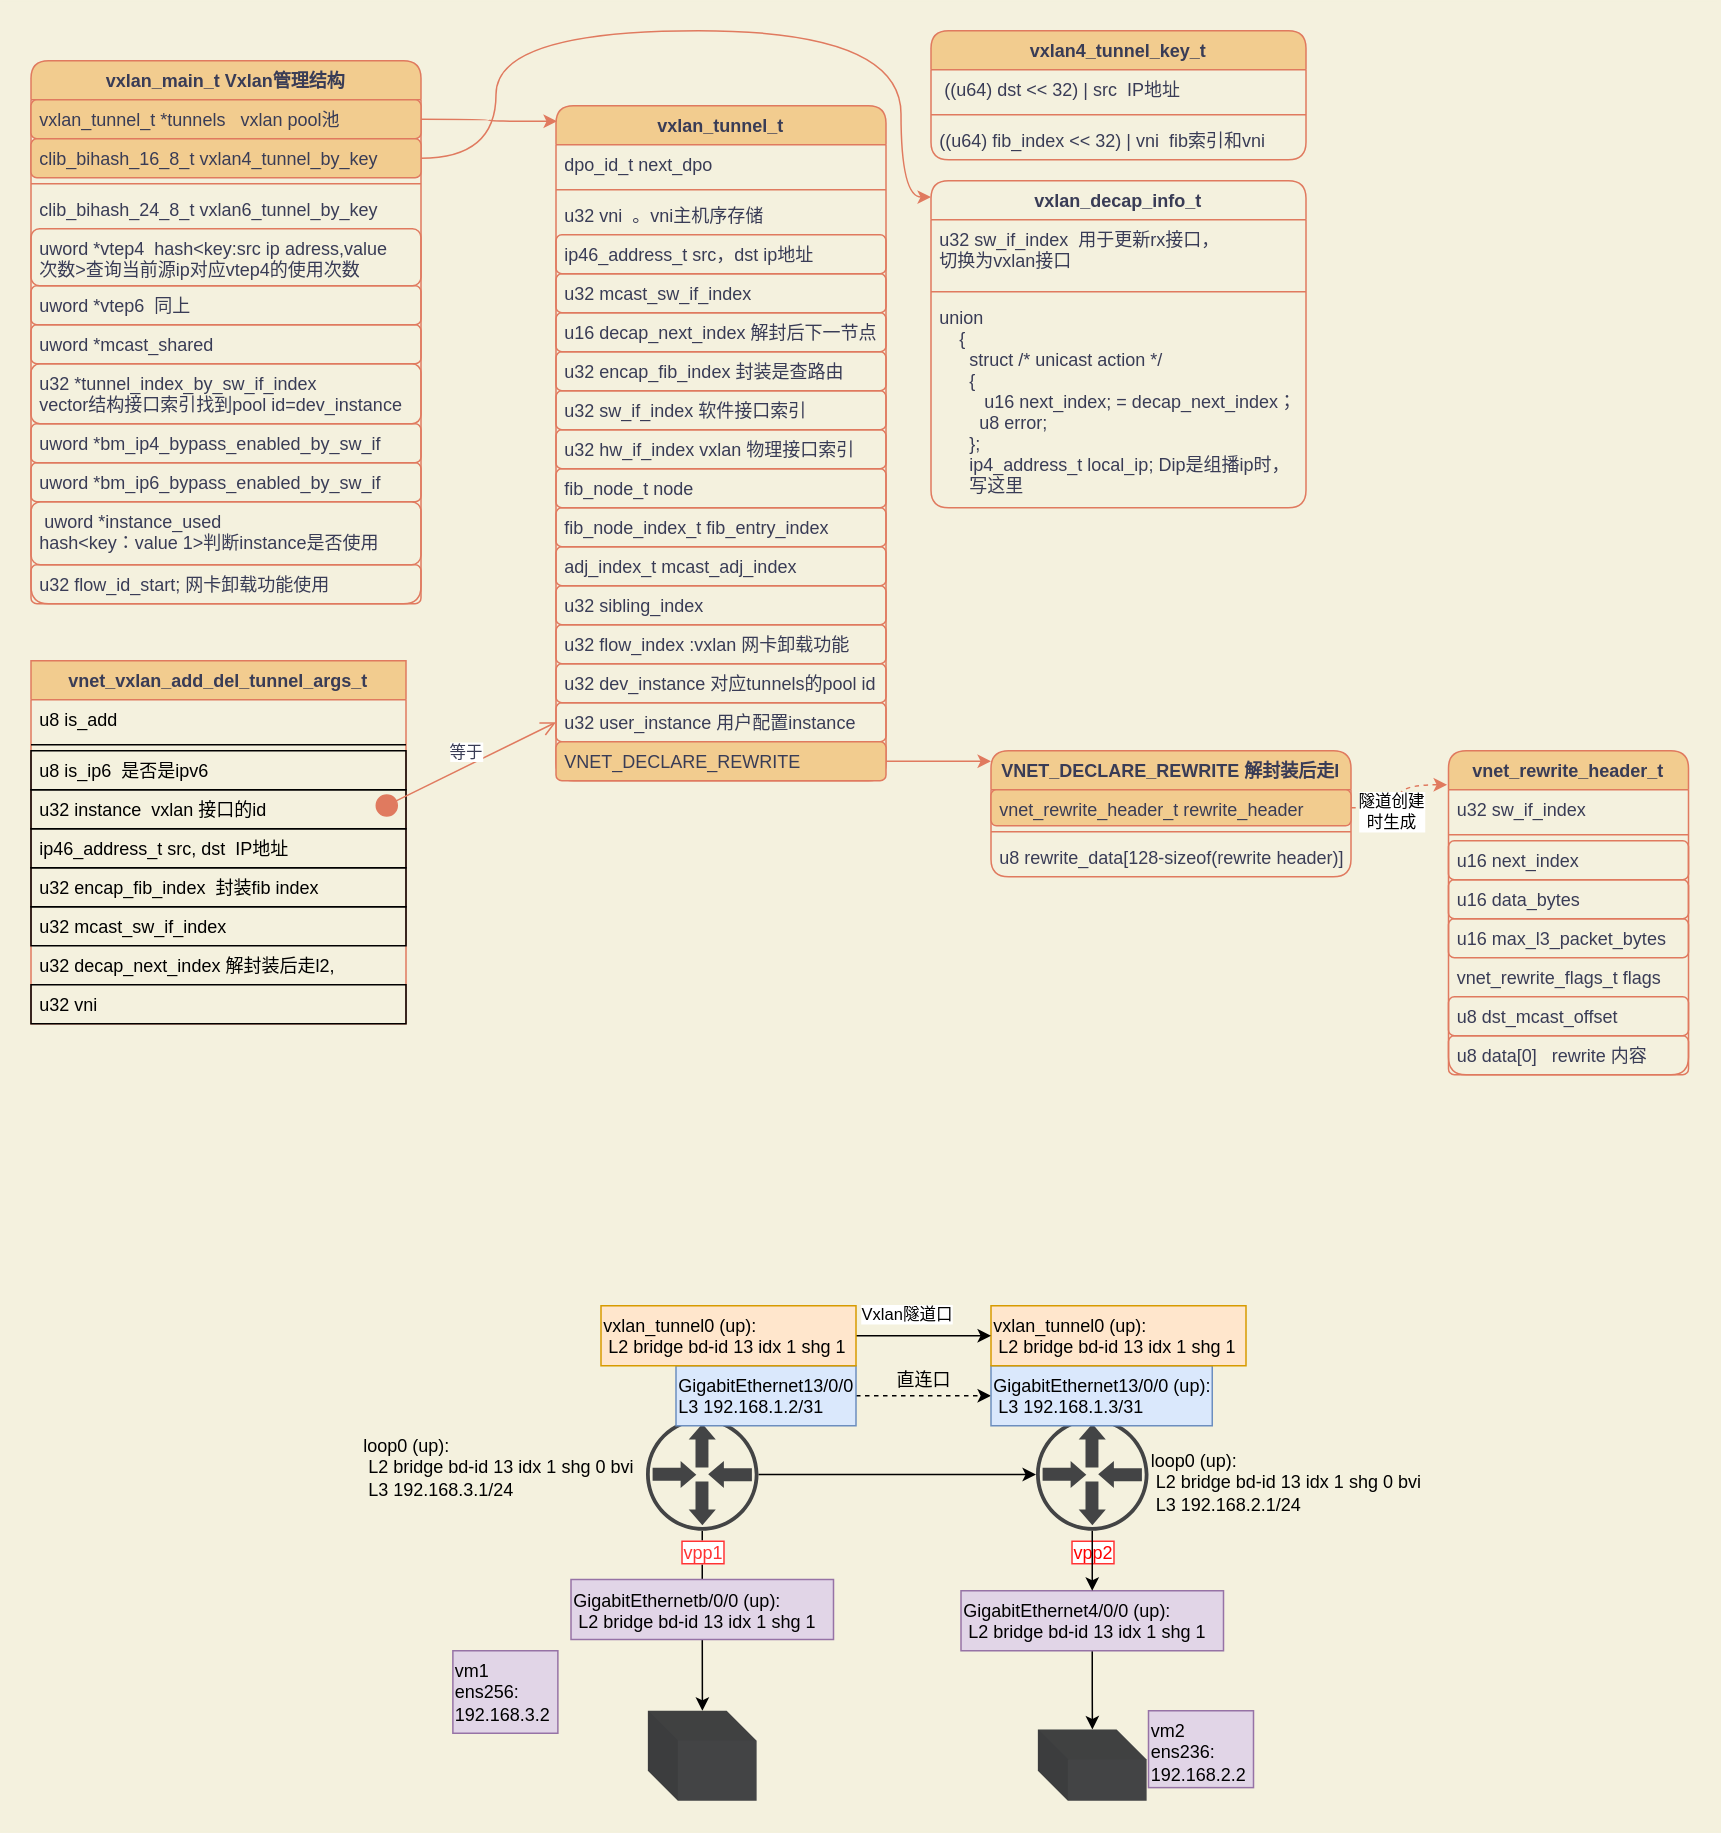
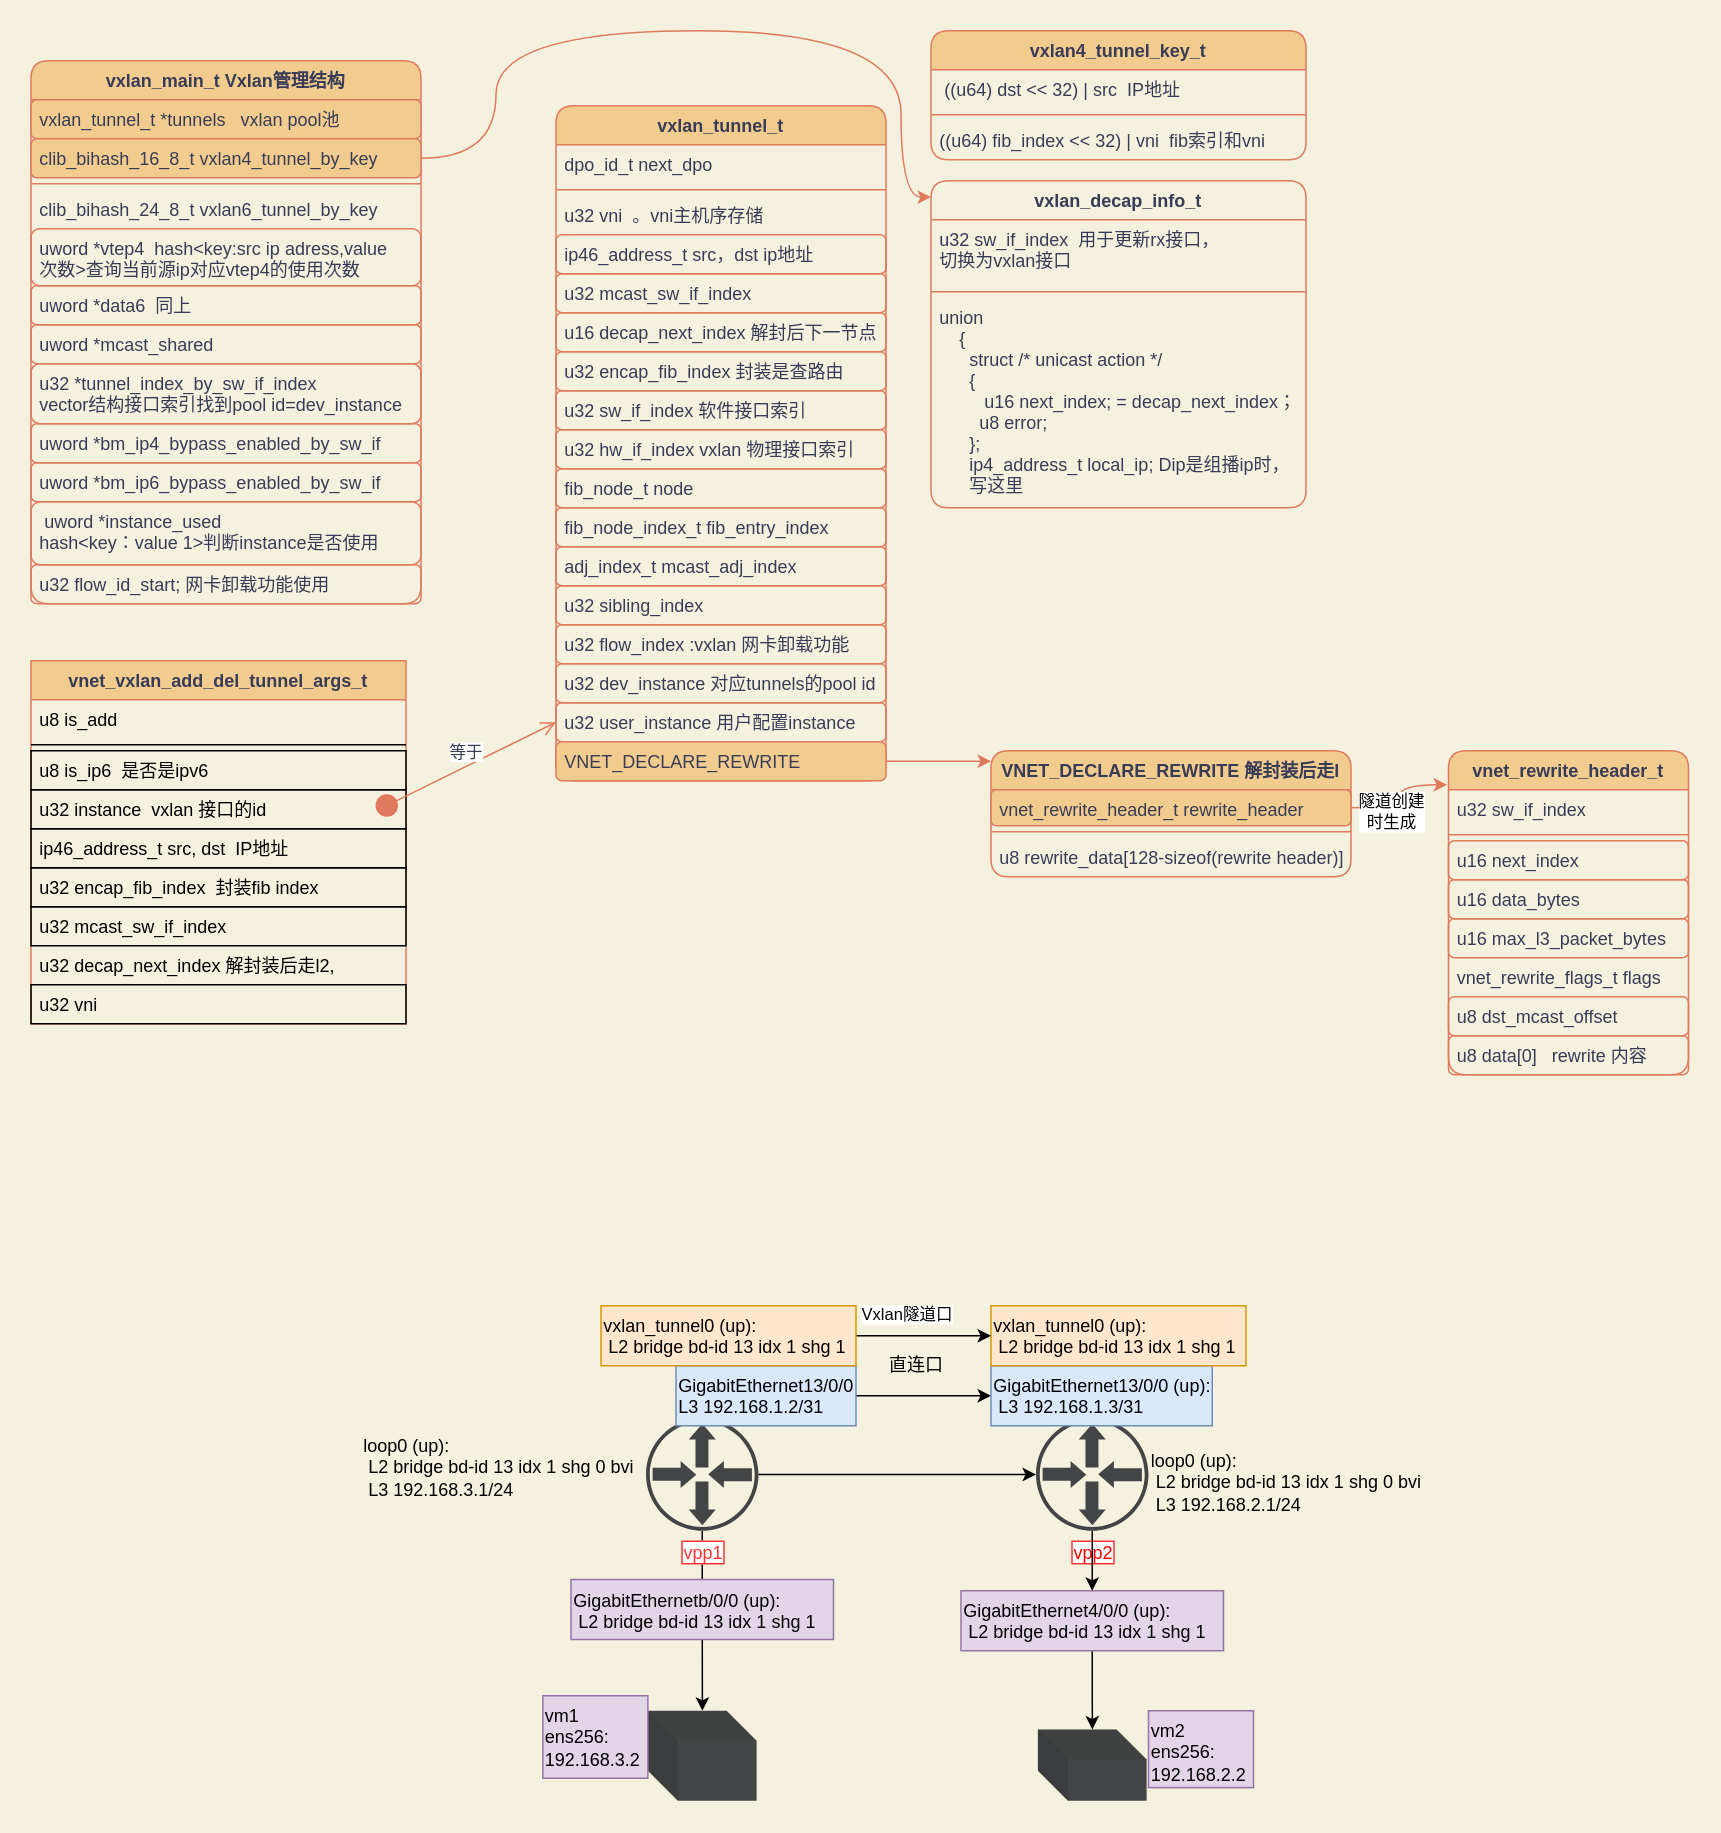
(484, 120) -> none
(123, 306) -> (123, 306)
(1417, 786) -> (1417, 786)
(923, 1381) -> (916, 1366)
(920, 1396) -> (920, 1396)
(505, 1692) -> (595, 1737)
(1200, 1754) -> (1200, 1754)
